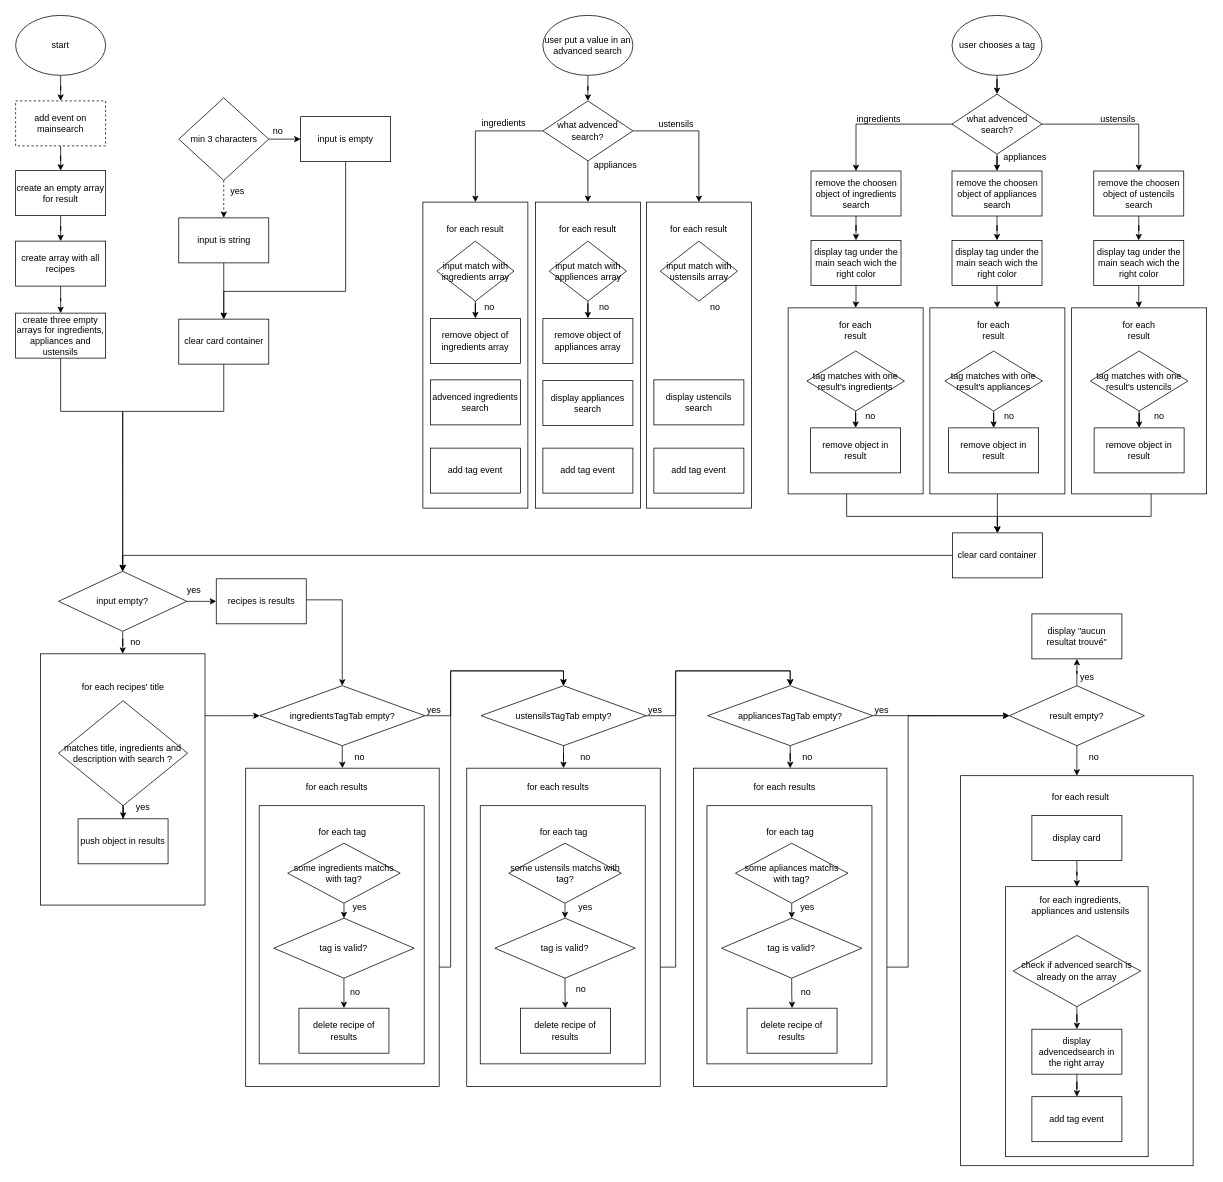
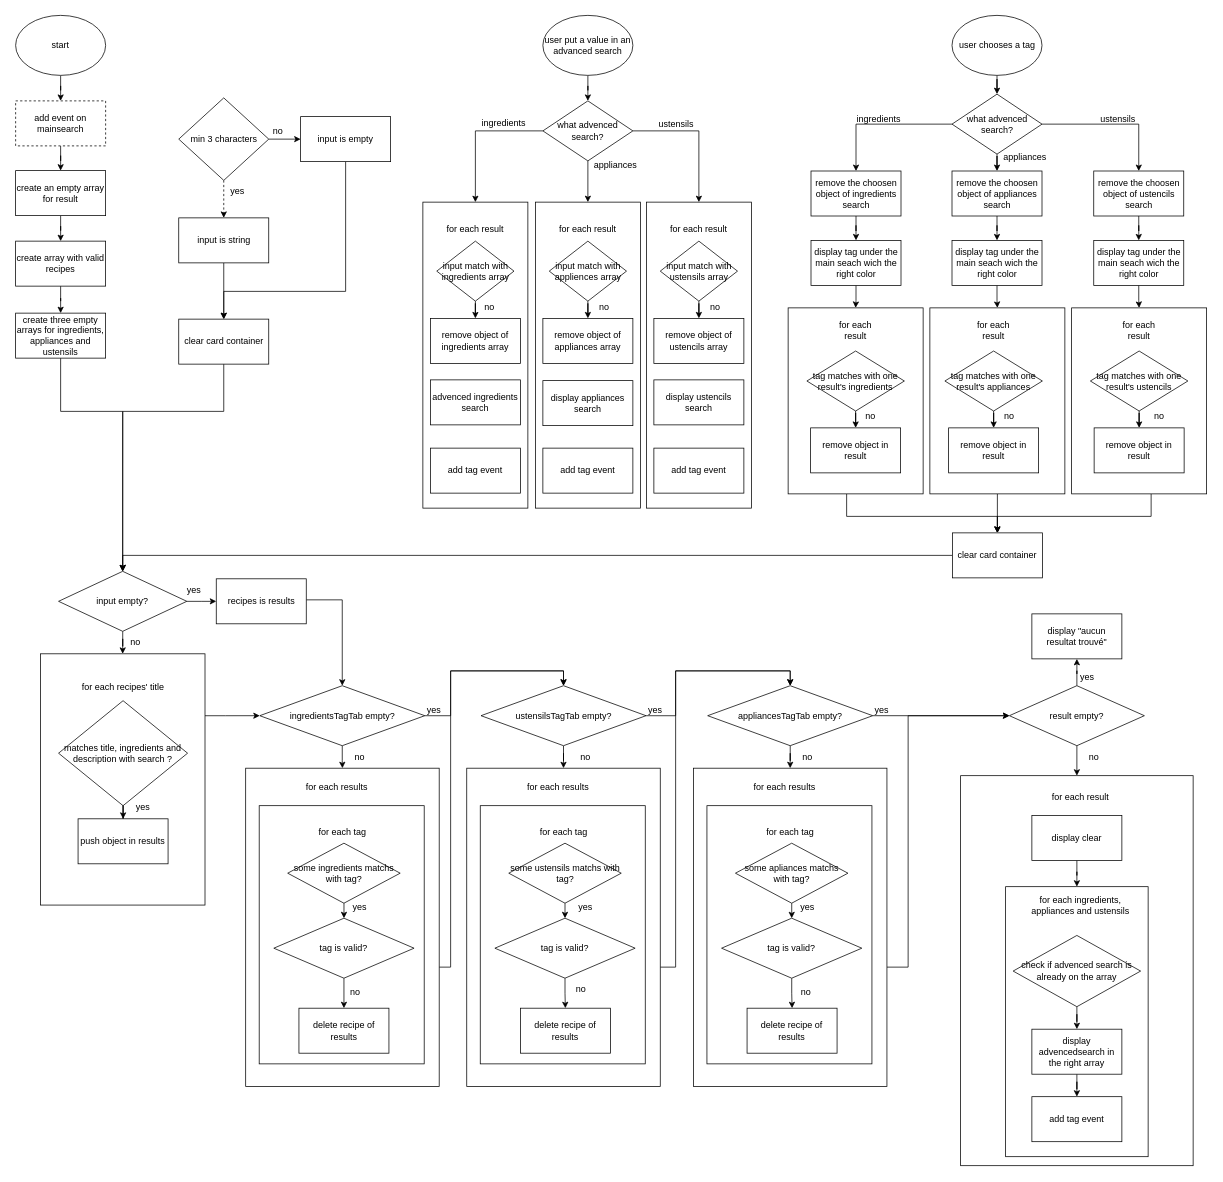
(60, 264) -> (60, 264)
none -> (699, 313)
none -> (699, 341)
(1077, 838) -> (1077, 838)
